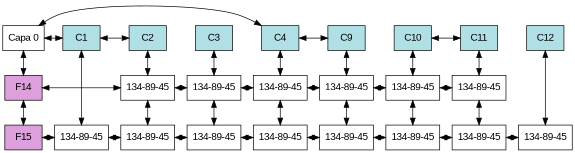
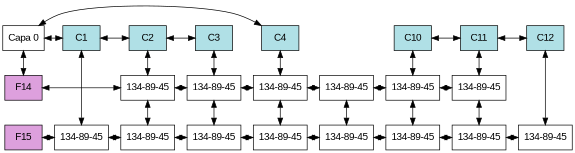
none -> (181, 38)
(347, 38) -> none
none -> (512, 38)
(23, 113) -> none
